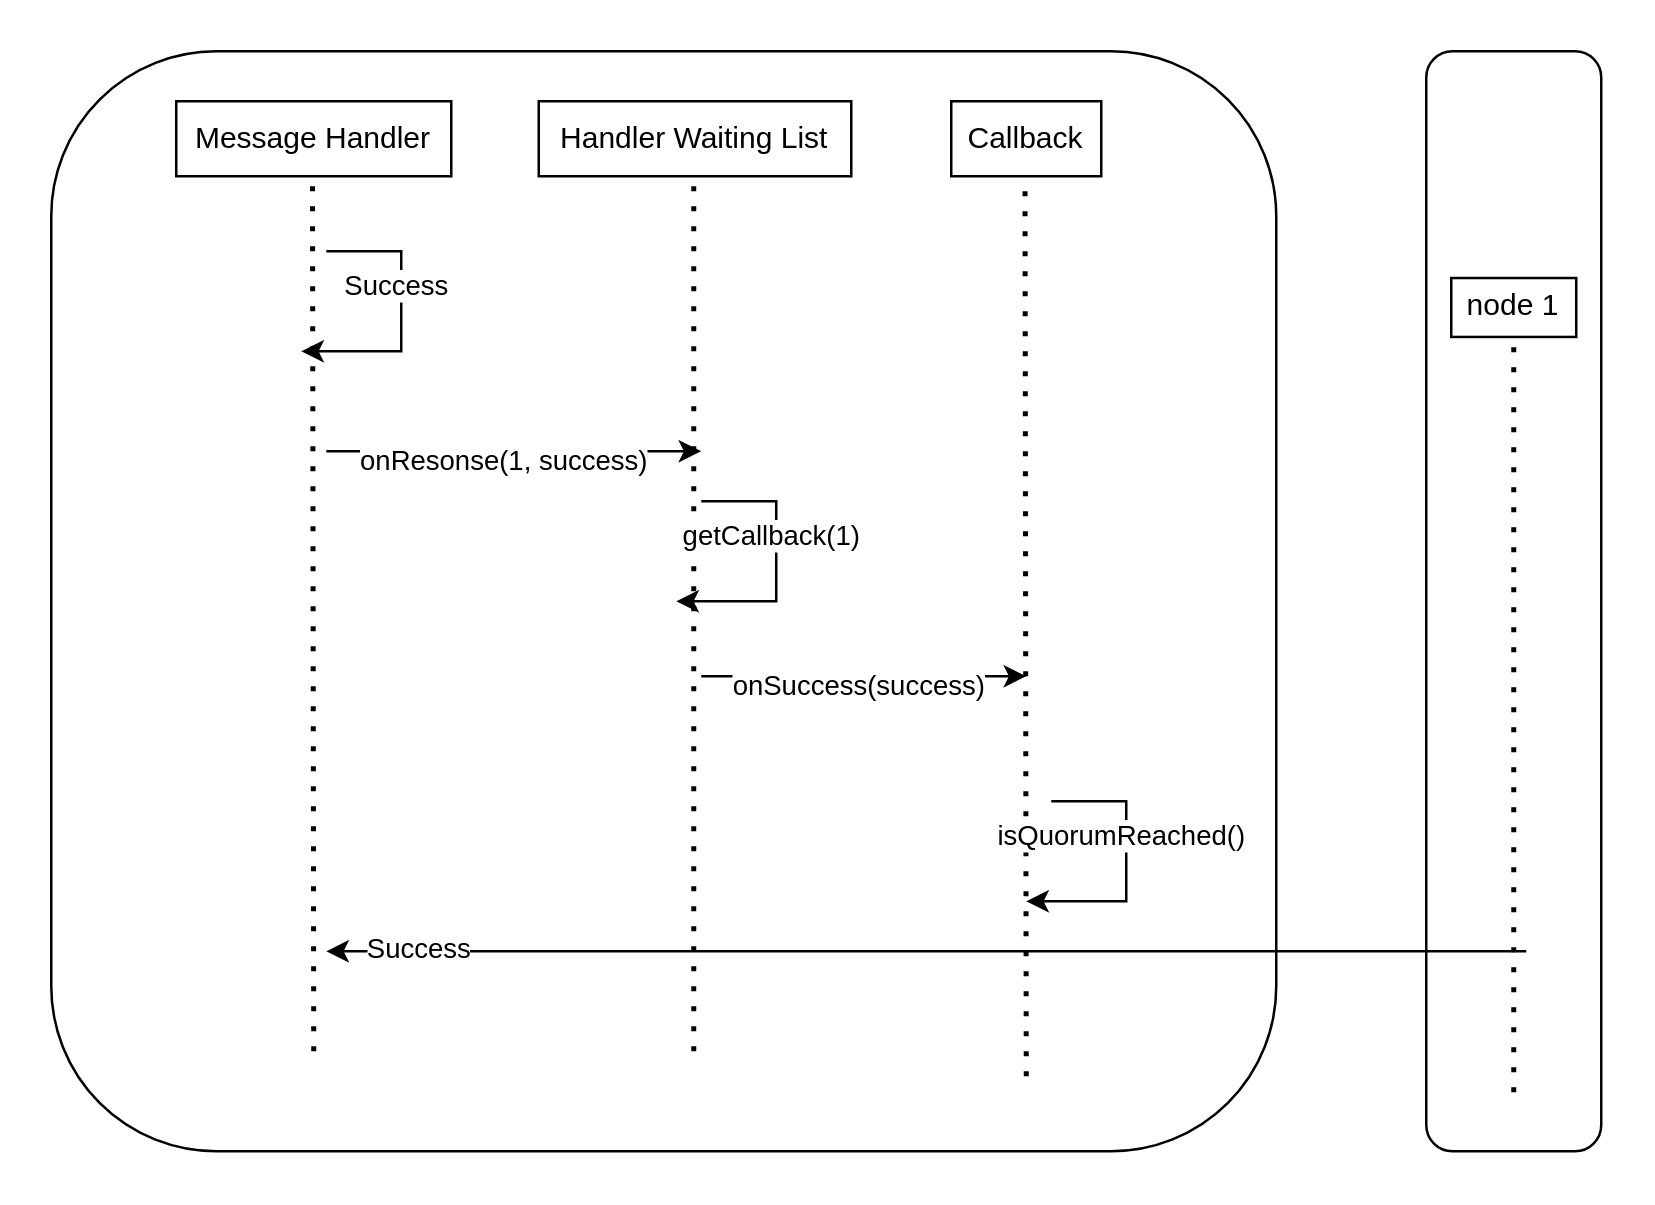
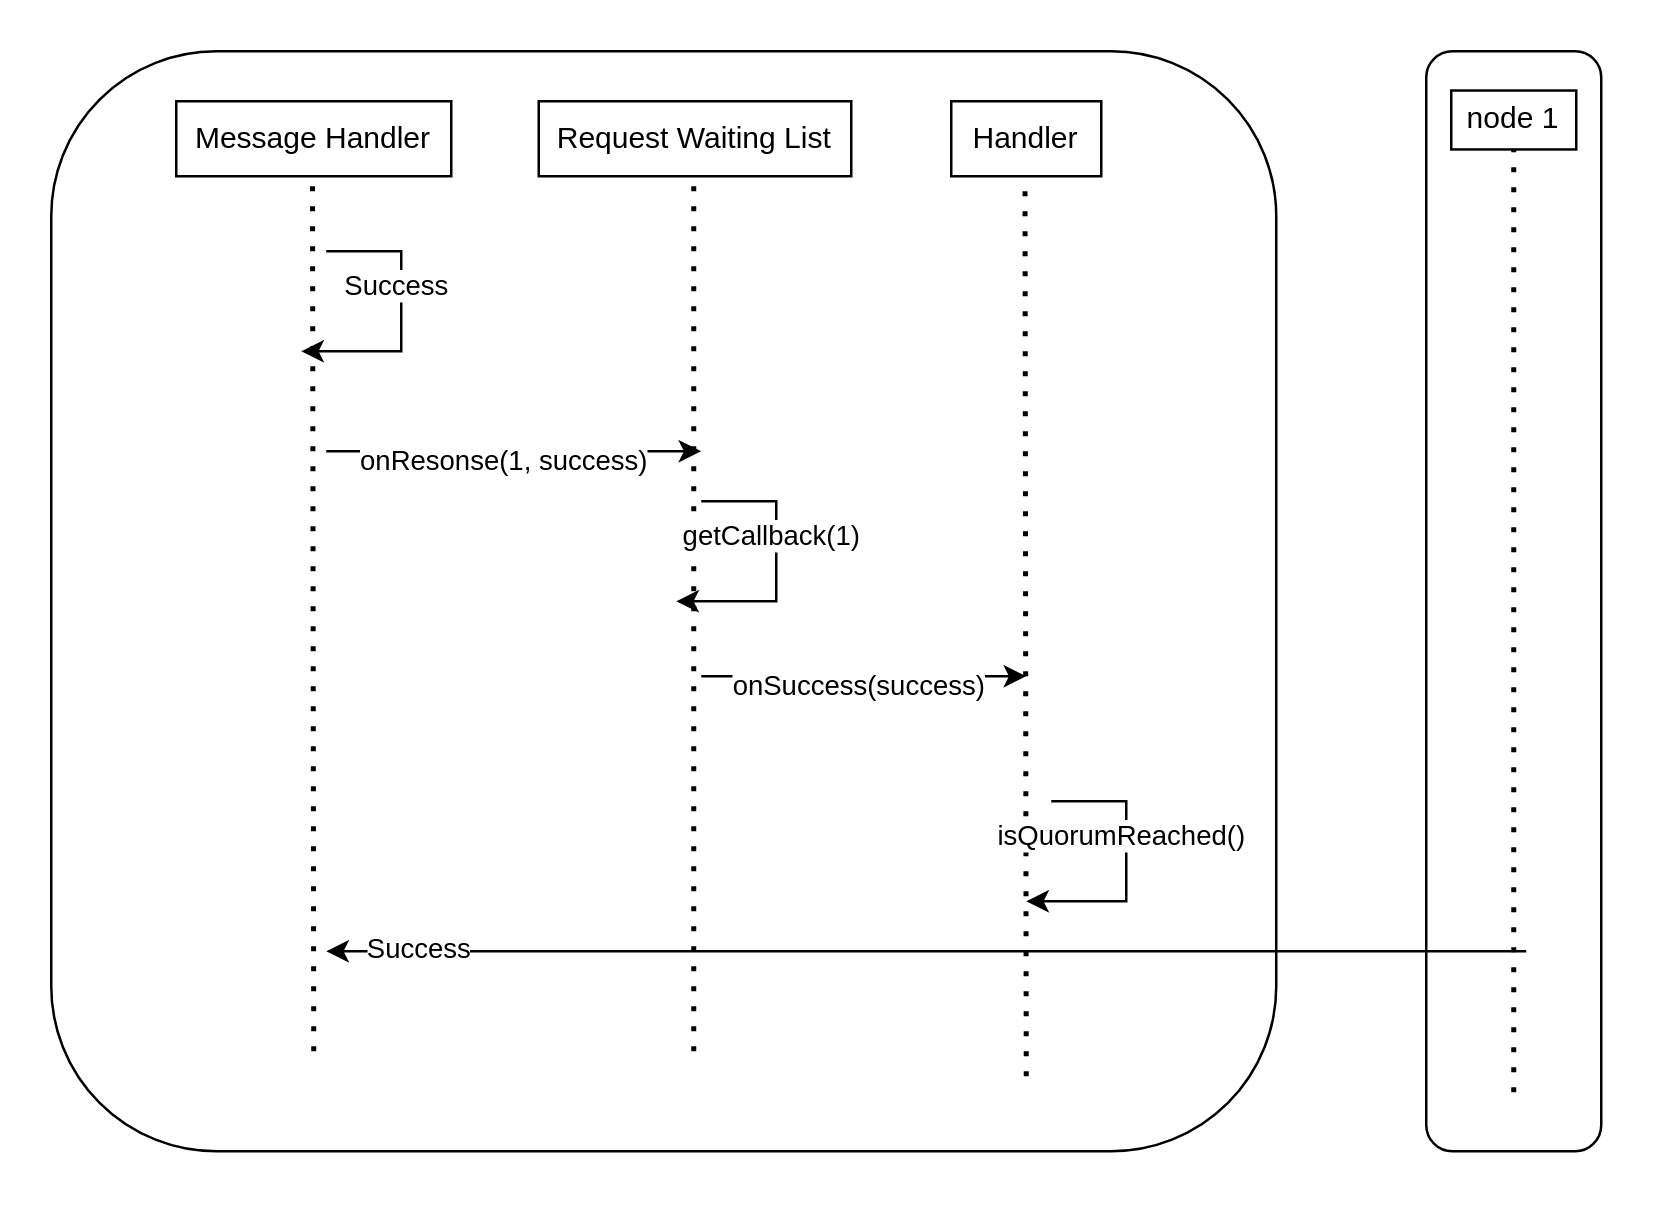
(695, 139) -> (695, 139)
(1026, 139) -> (1026, 139)
(1514, 307) -> (1514, 120)
